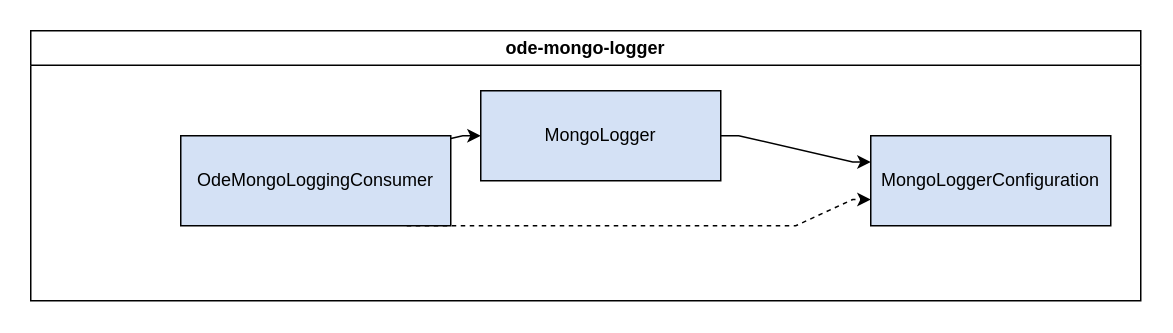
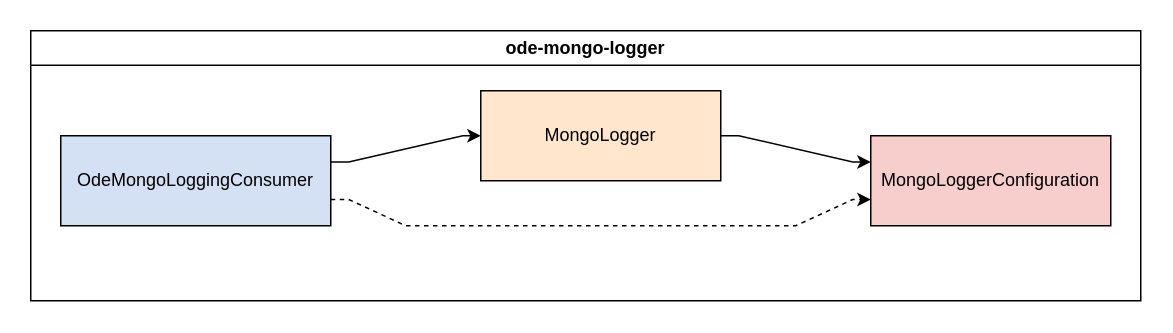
(601, 136) -> (601, 136)
(316, 181) -> (196, 181)
(991, 181) -> (991, 181)
